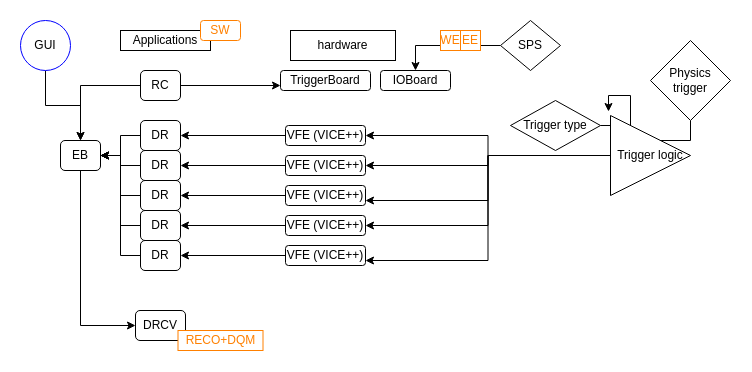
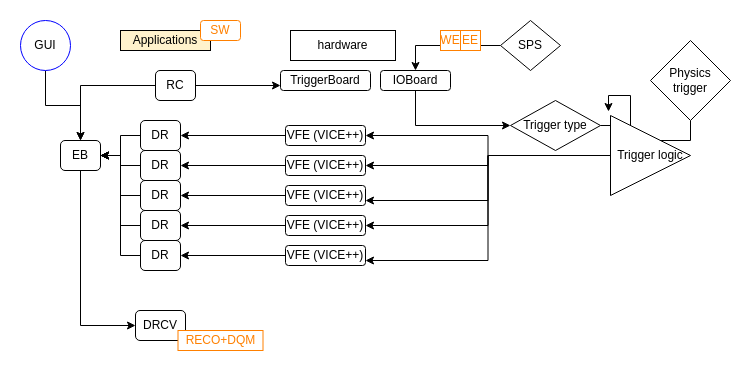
(166, 41) -> (166, 41)
(161, 86) -> (176, 86)
none -> (442, 126)
